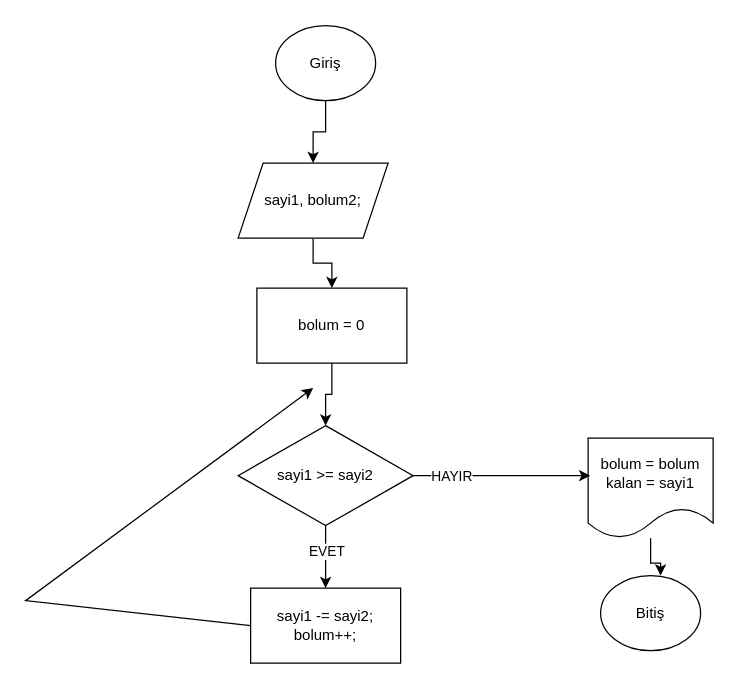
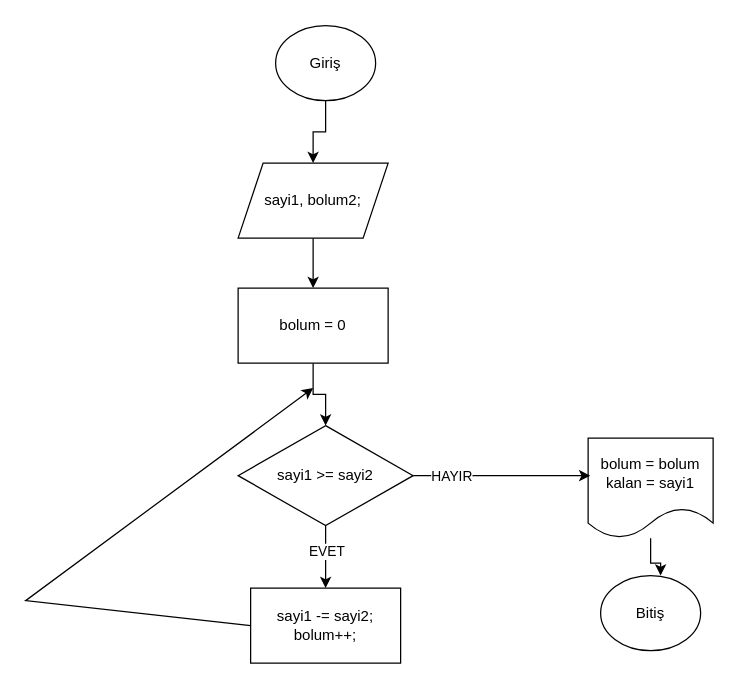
(332, 326) -> (313, 326)
